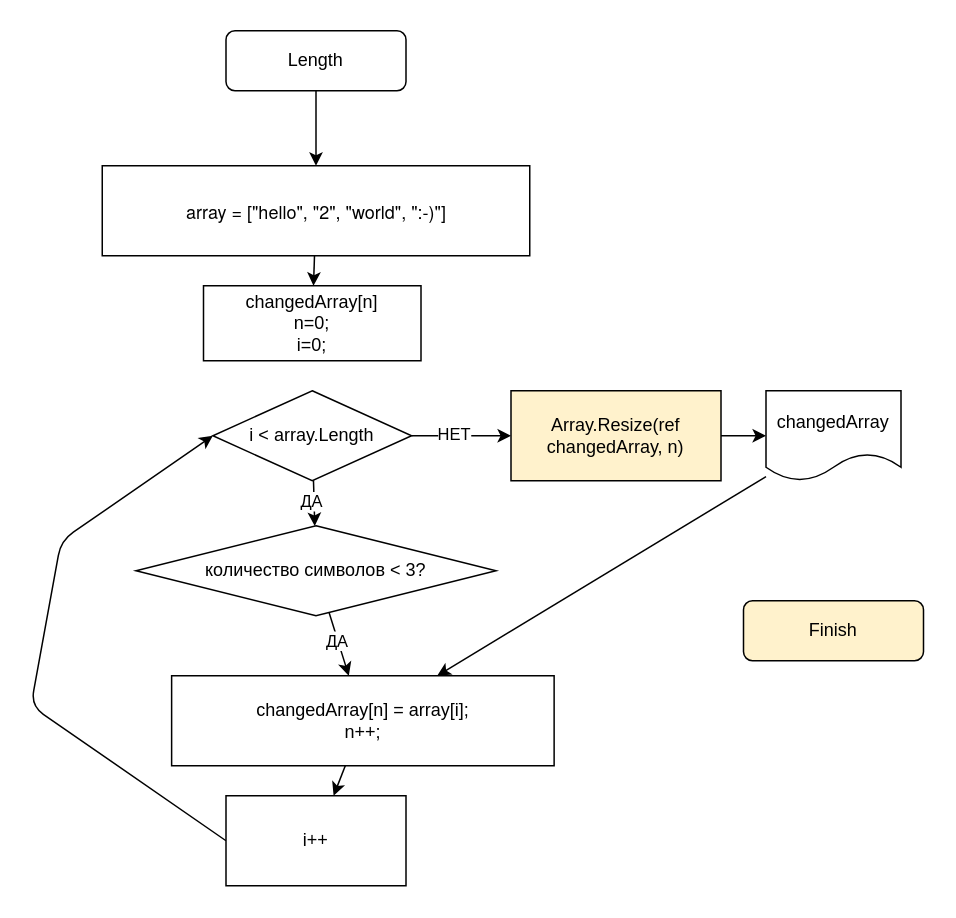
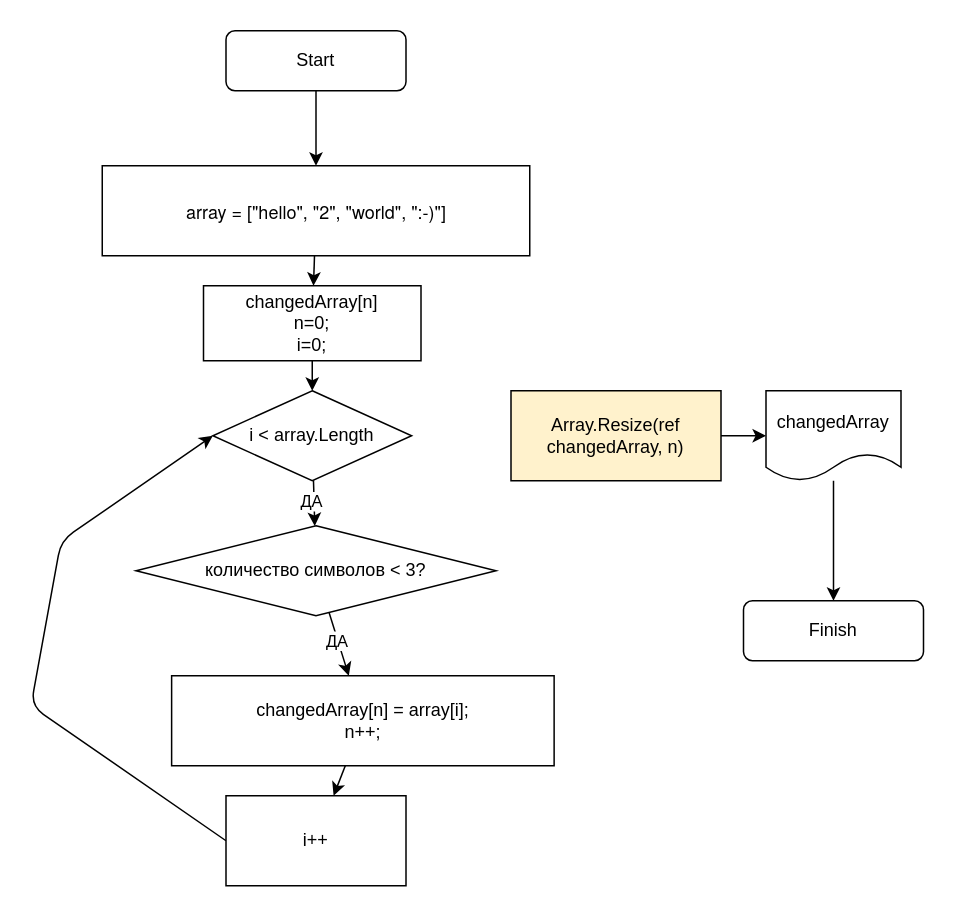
(316, 61) -> (316, 61)
none -> (312, 371)
(433, 436) -> none
(605, 574) -> (833, 536)
(833, 631) -> (833, 631)
